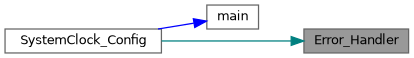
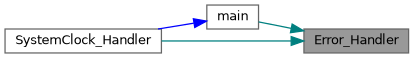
none -> (275, 25)
(83, 41) -> (83, 41)
